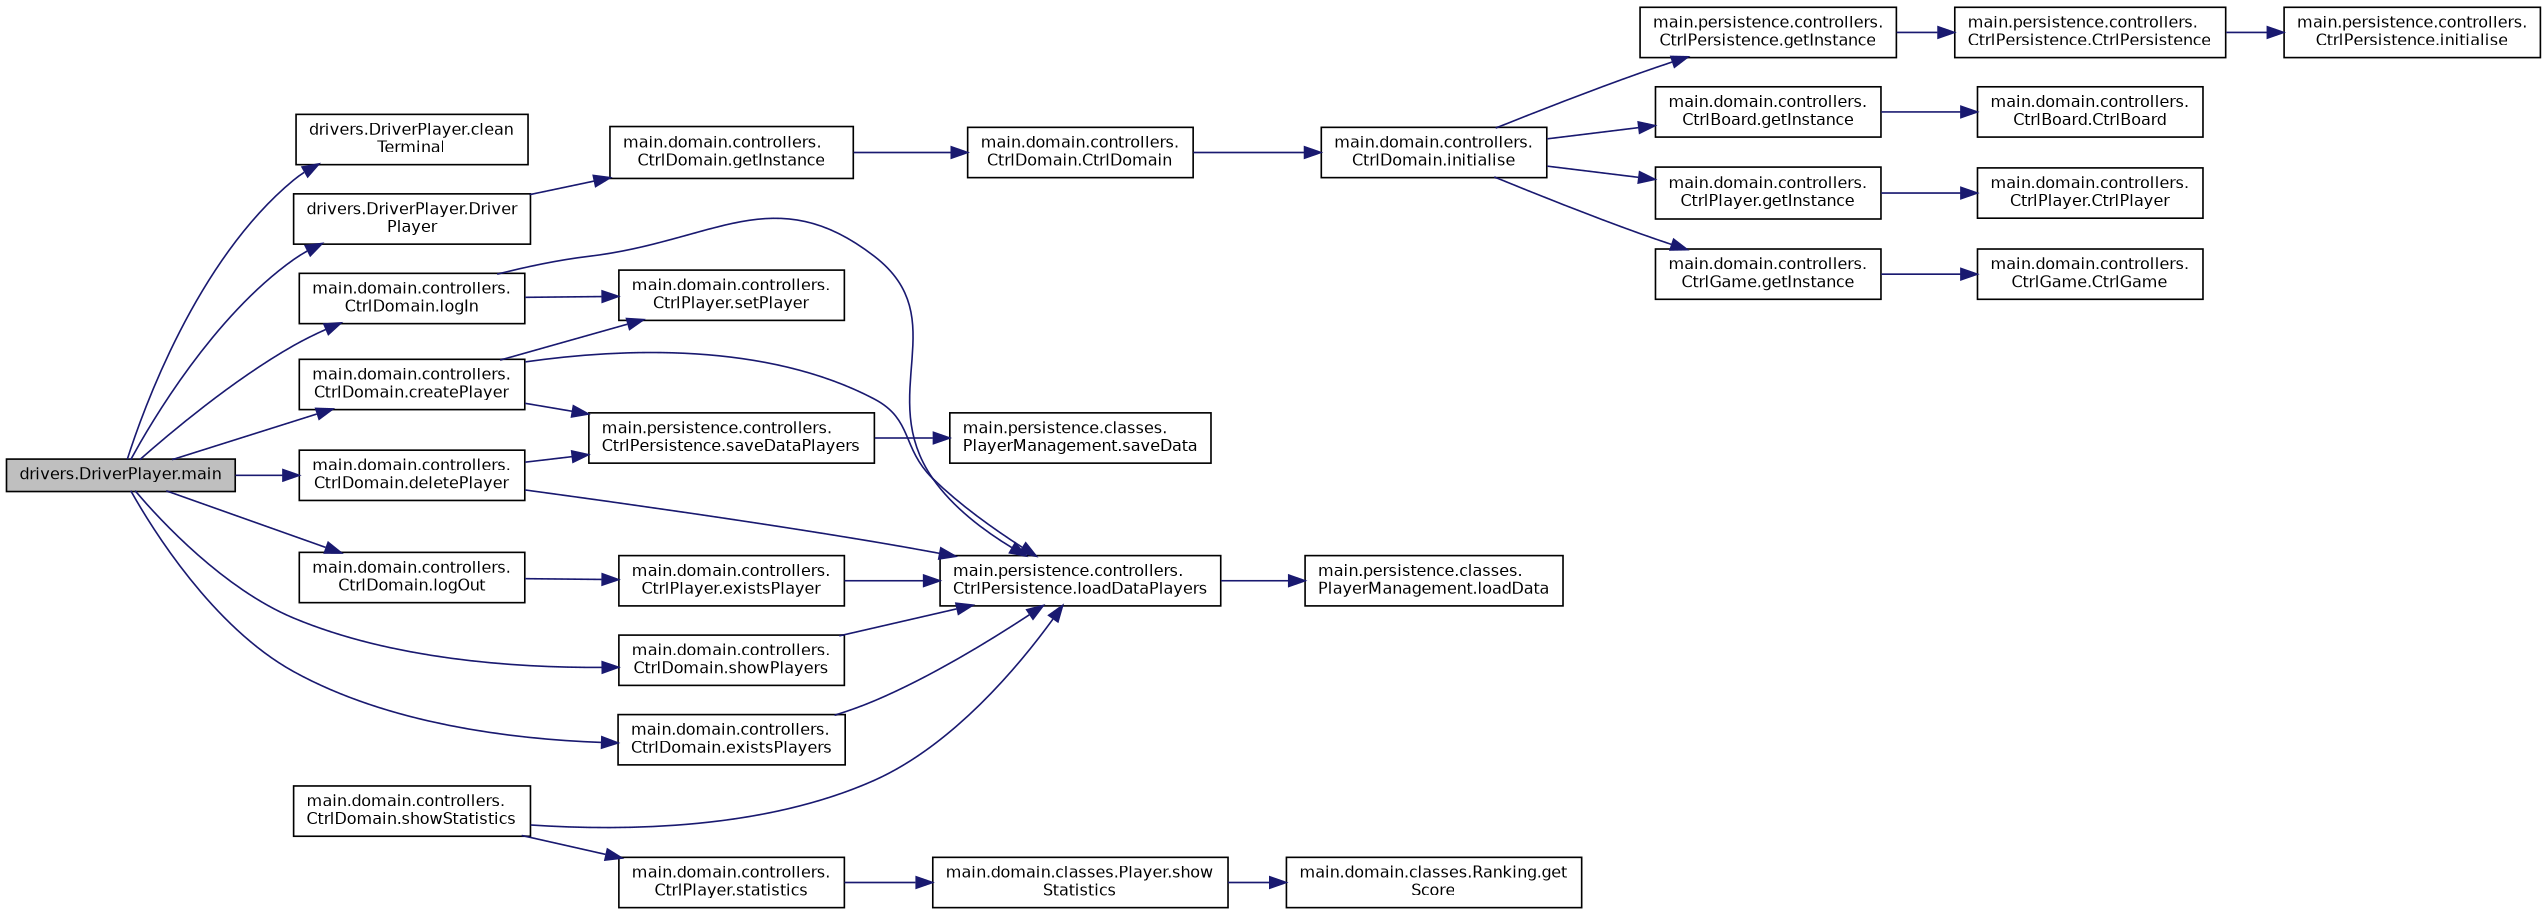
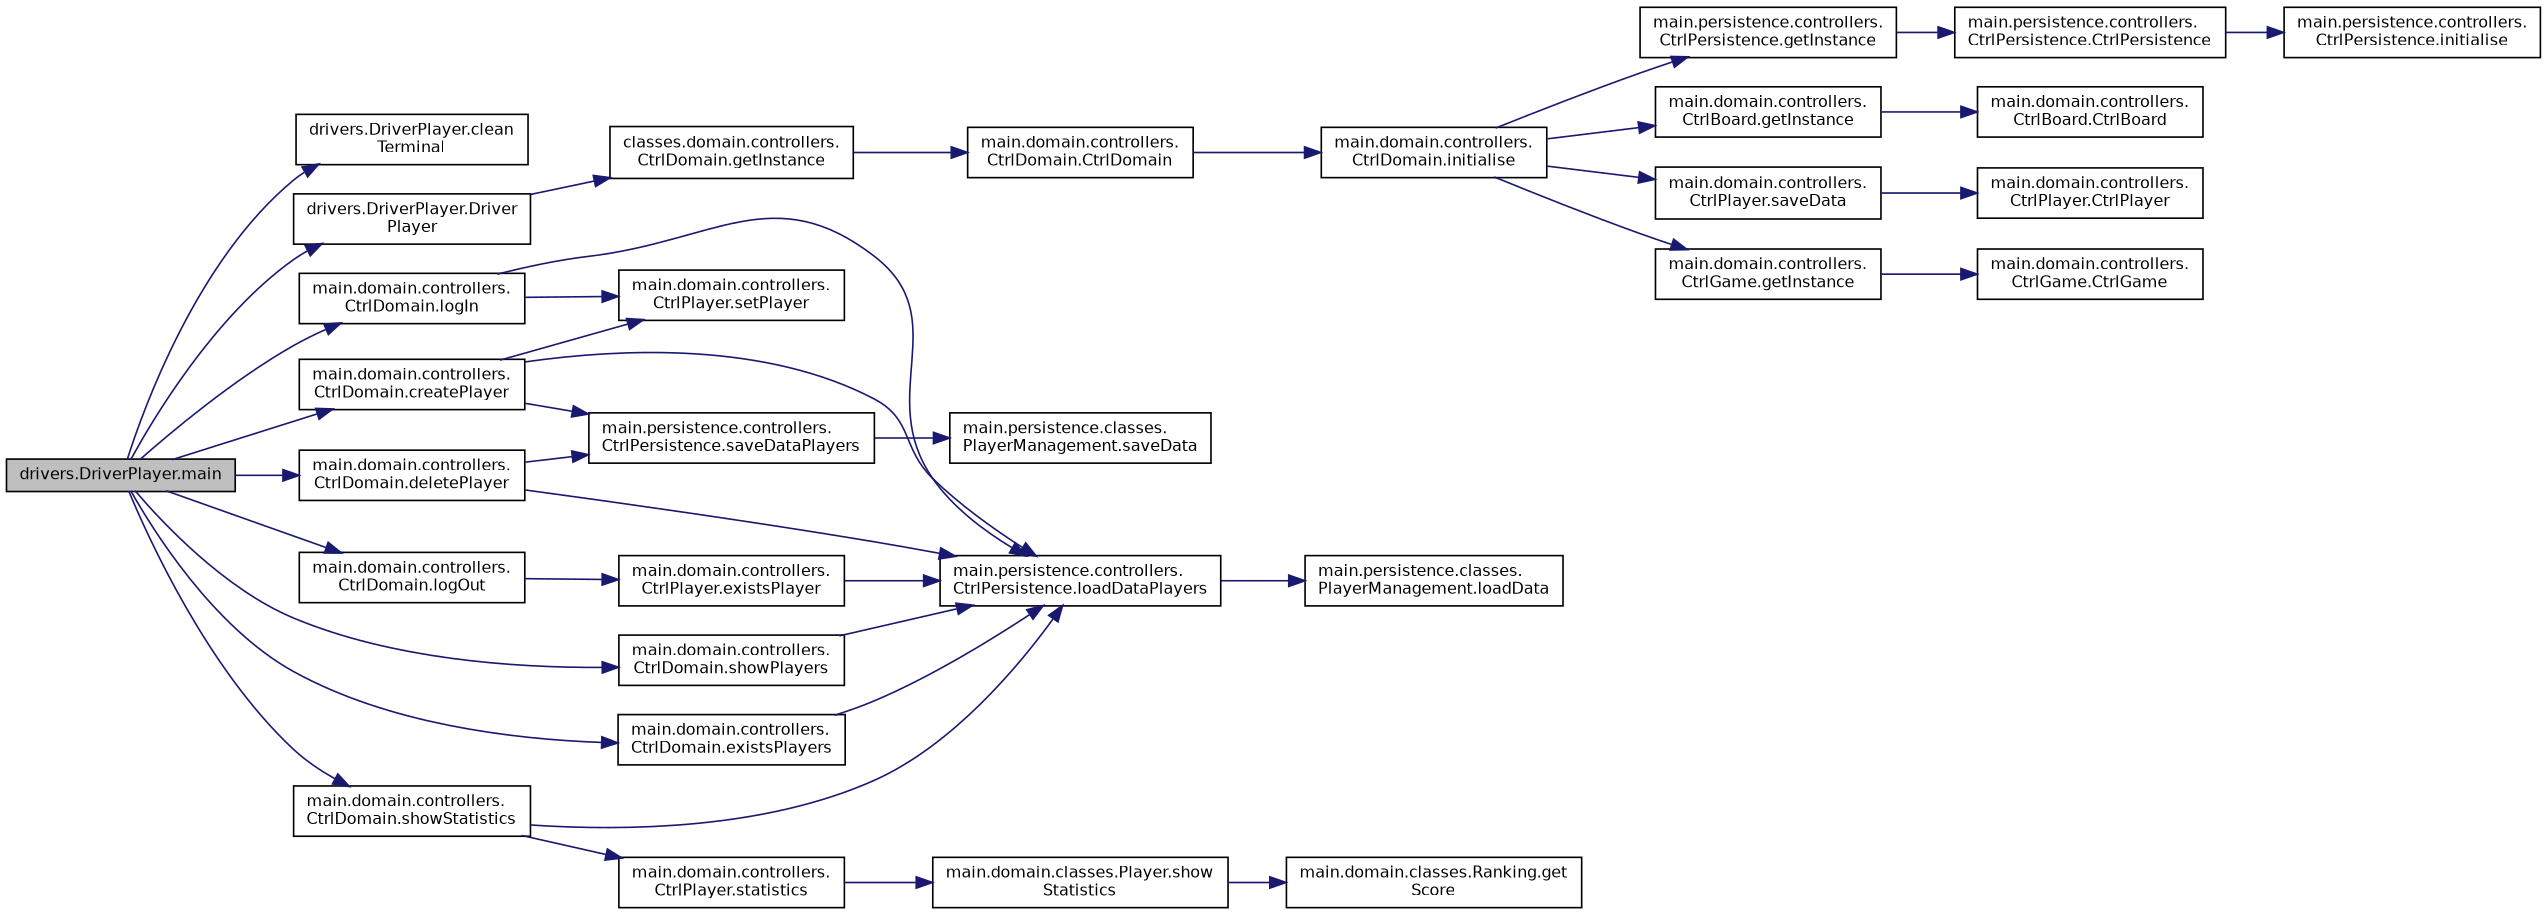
(732, 152) -> (732, 152)
(1768, 193) -> (1768, 193)
none -> (212, 650)
